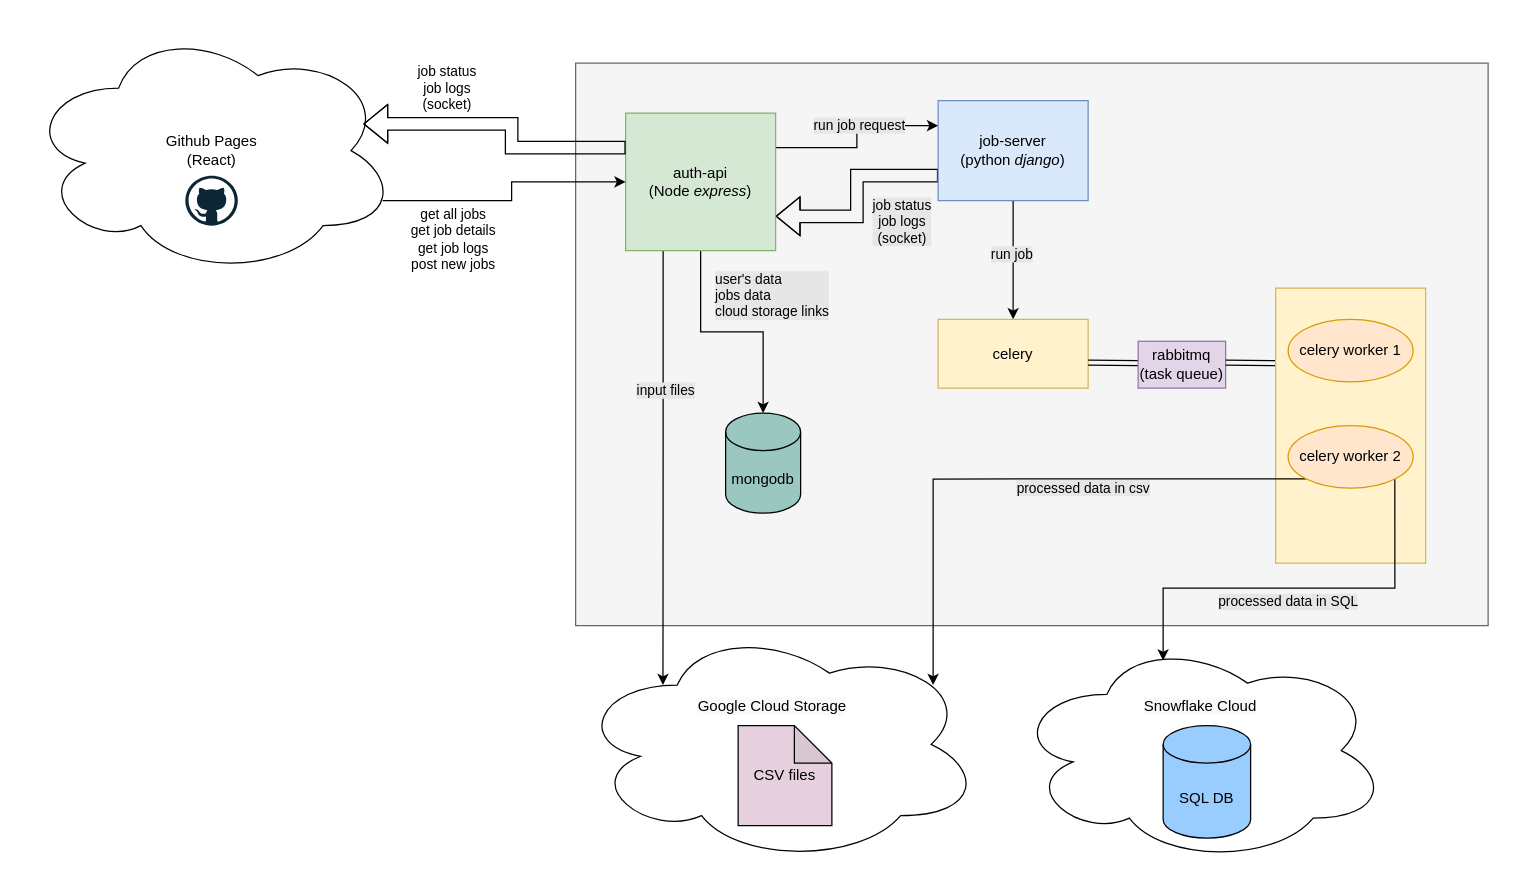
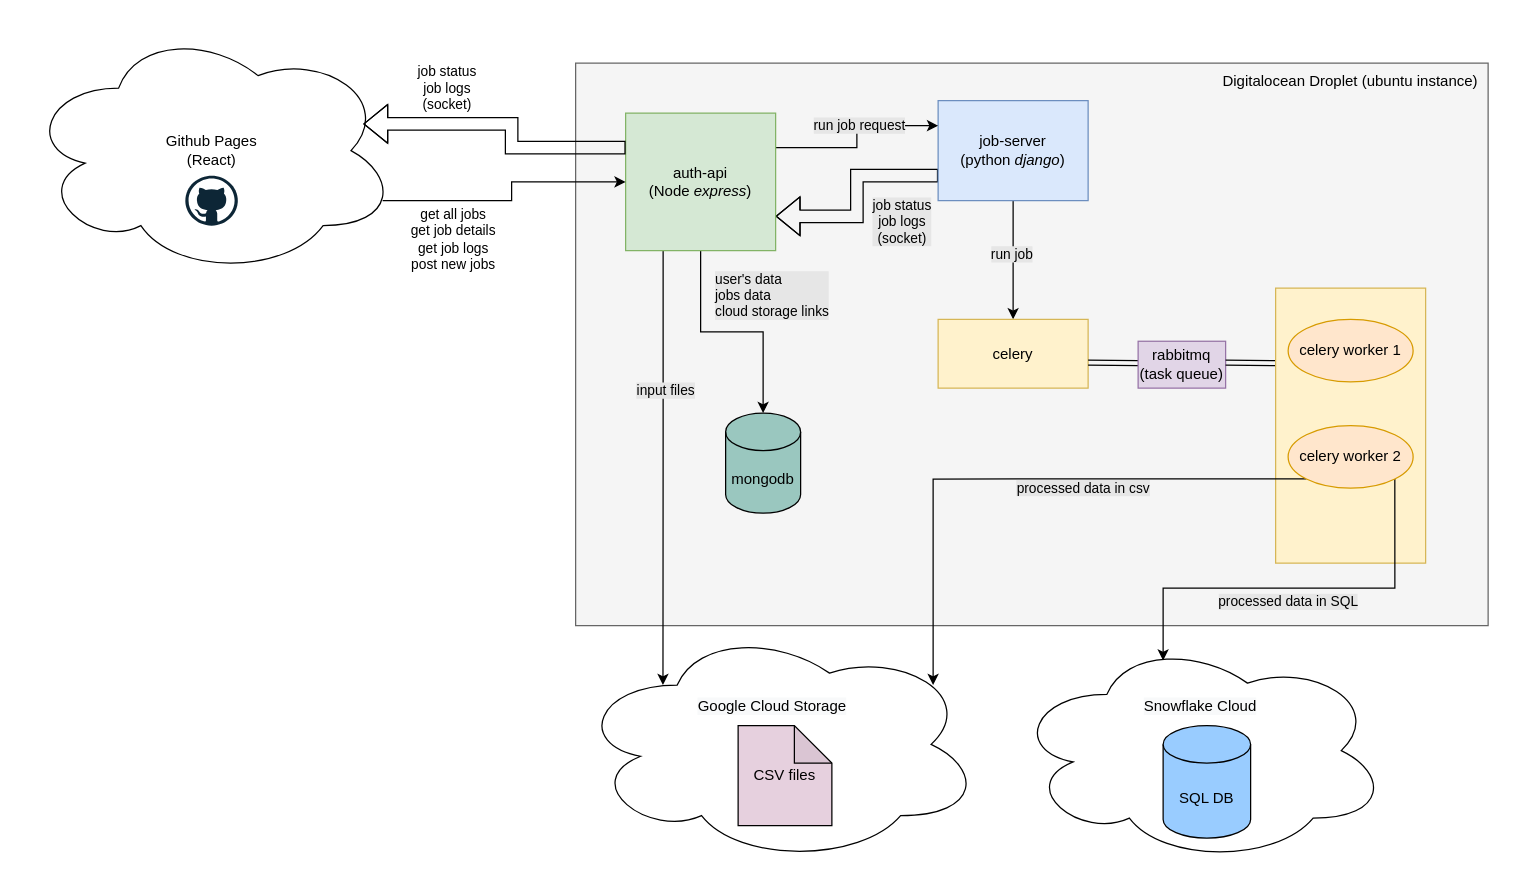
none -> (1351, 82)
